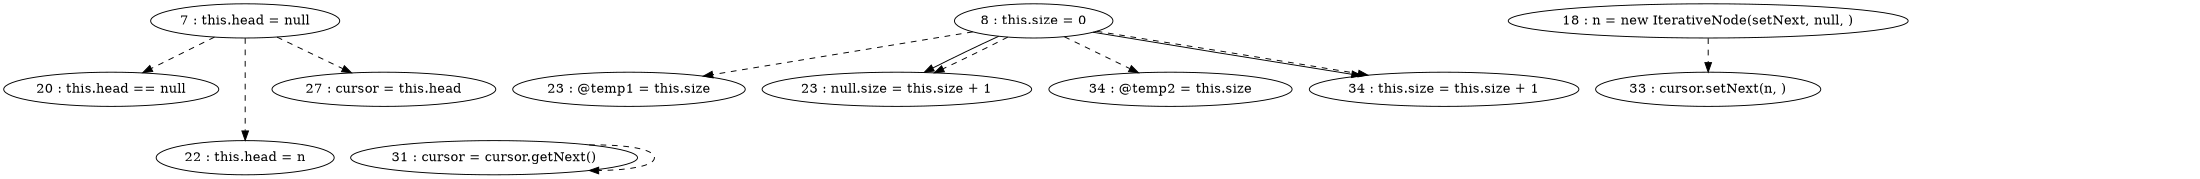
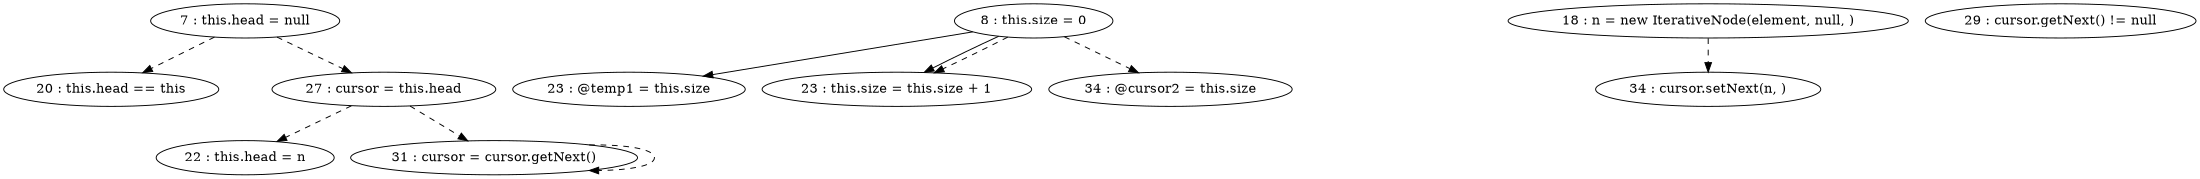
(1708, 21) -> (1708, 21)
none -> (2061, 21)
(843, 53) -> (843, 53)
(245, 84) -> (319, 122)
(111, 89) -> (111, 89)
(897, 89) -> (897, 89)
(1170, 89) -> (1170, 89)
(1444, 89) -> none
(1708, 89) -> (1708, 89)
none -> (435, 121)
